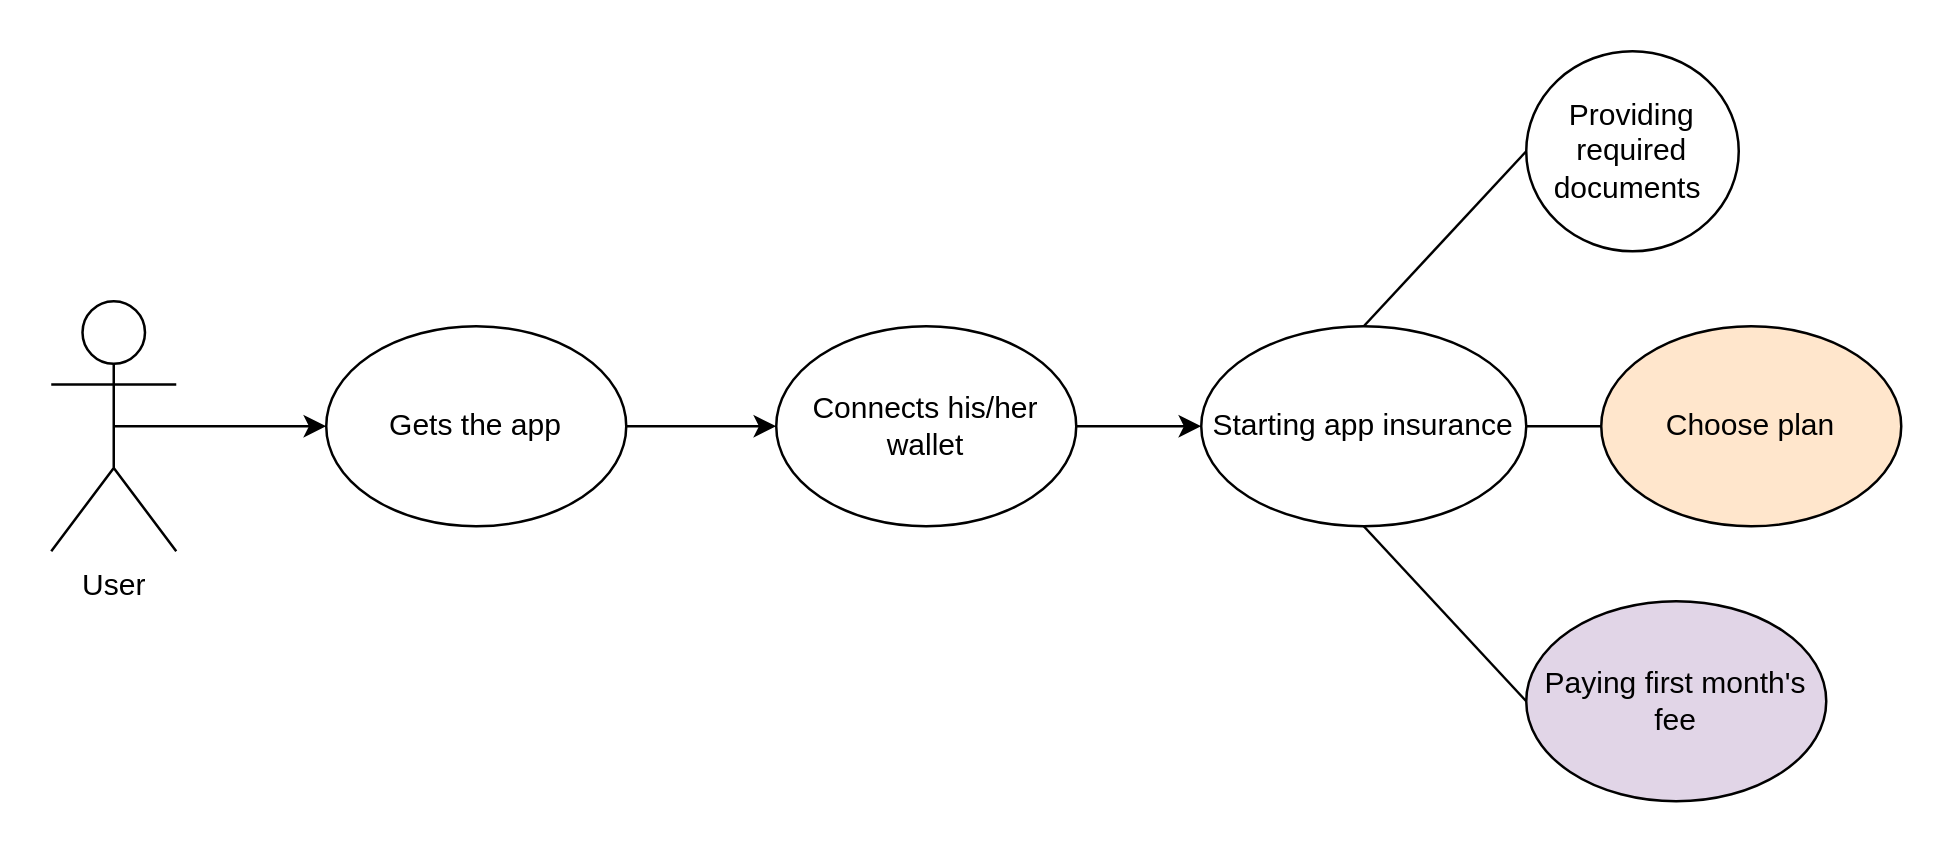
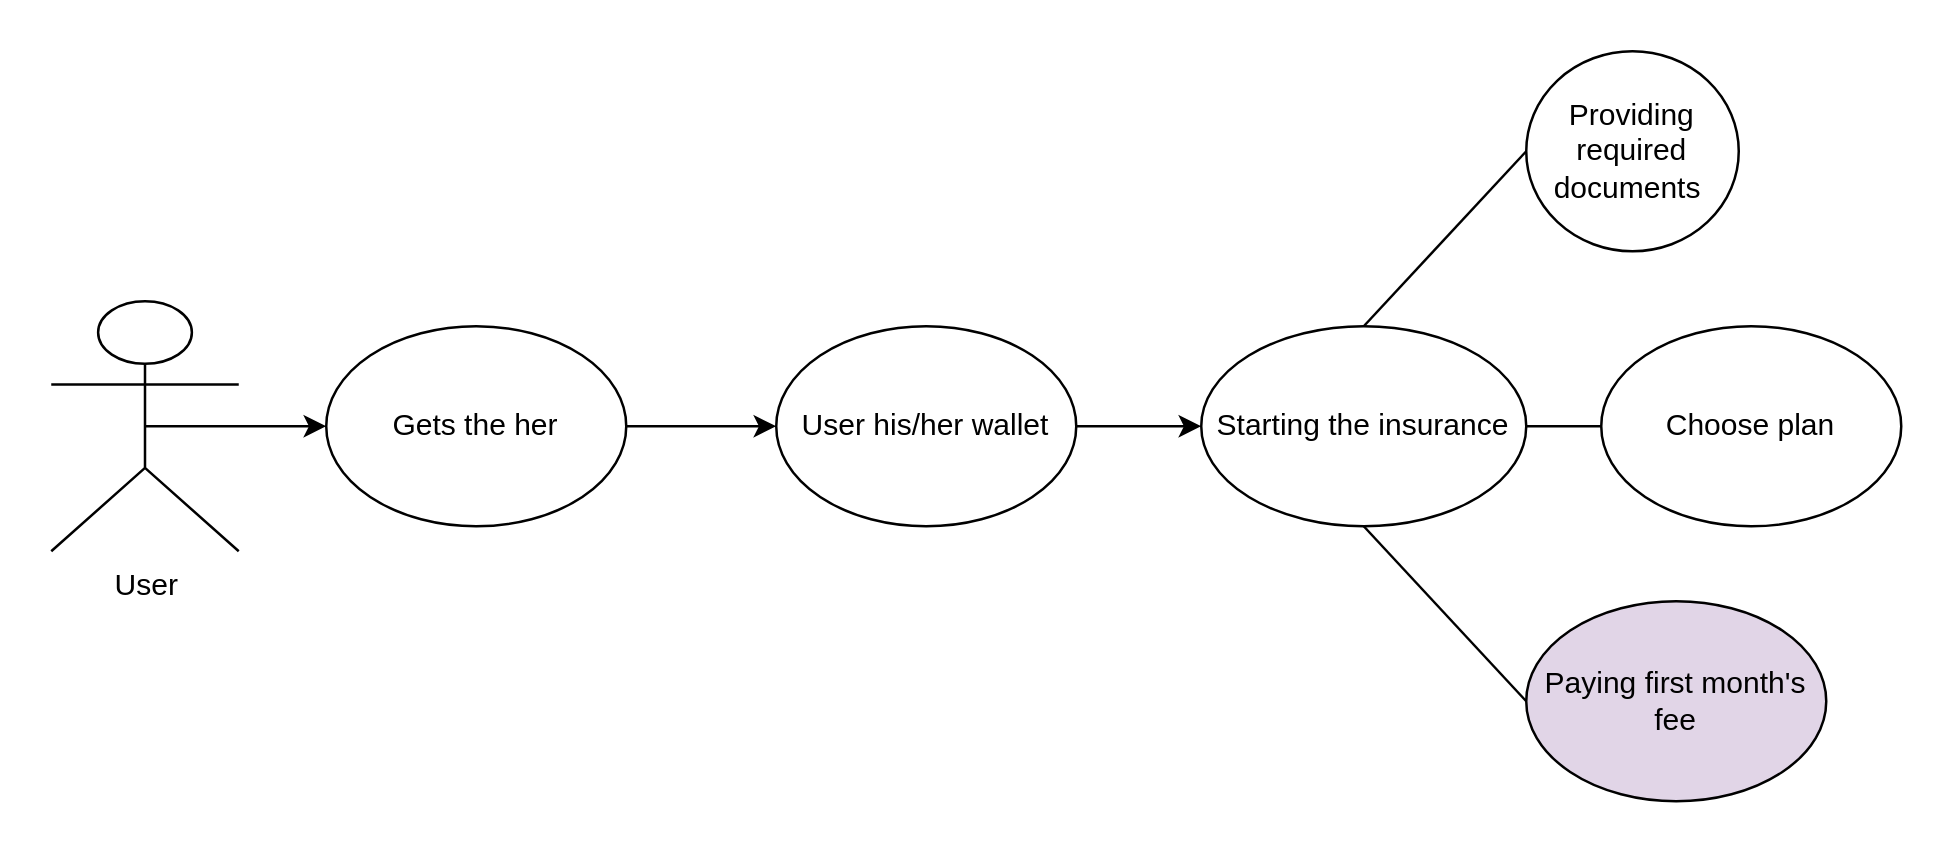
(114, 426) -> (145, 426)
(476, 426) -> (476, 426)
(926, 426) -> (926, 426)
(1364, 426) -> (1364, 426)
(1751, 426) -> (1751, 426)
